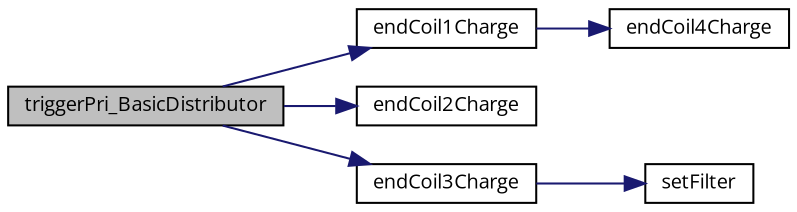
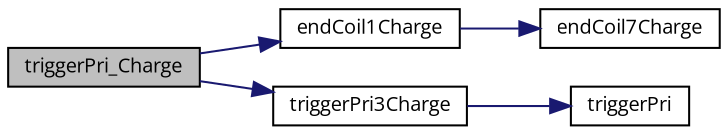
(699, 29) -> (630, 29)
(146, 106) -> (104, 67)
(447, 106) -> none
(447, 184) -> (370, 106)
(699, 184) -> (630, 106)
